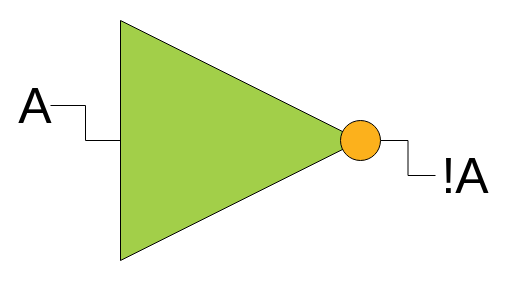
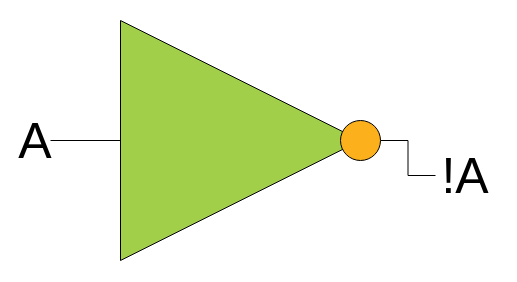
(36, 106) -> (36, 141)
